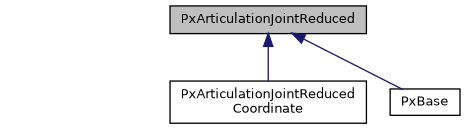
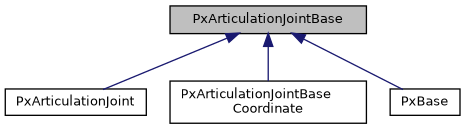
(268, 20) -> (268, 20)
none -> (76, 102)
(268, 102) -> (268, 102)
